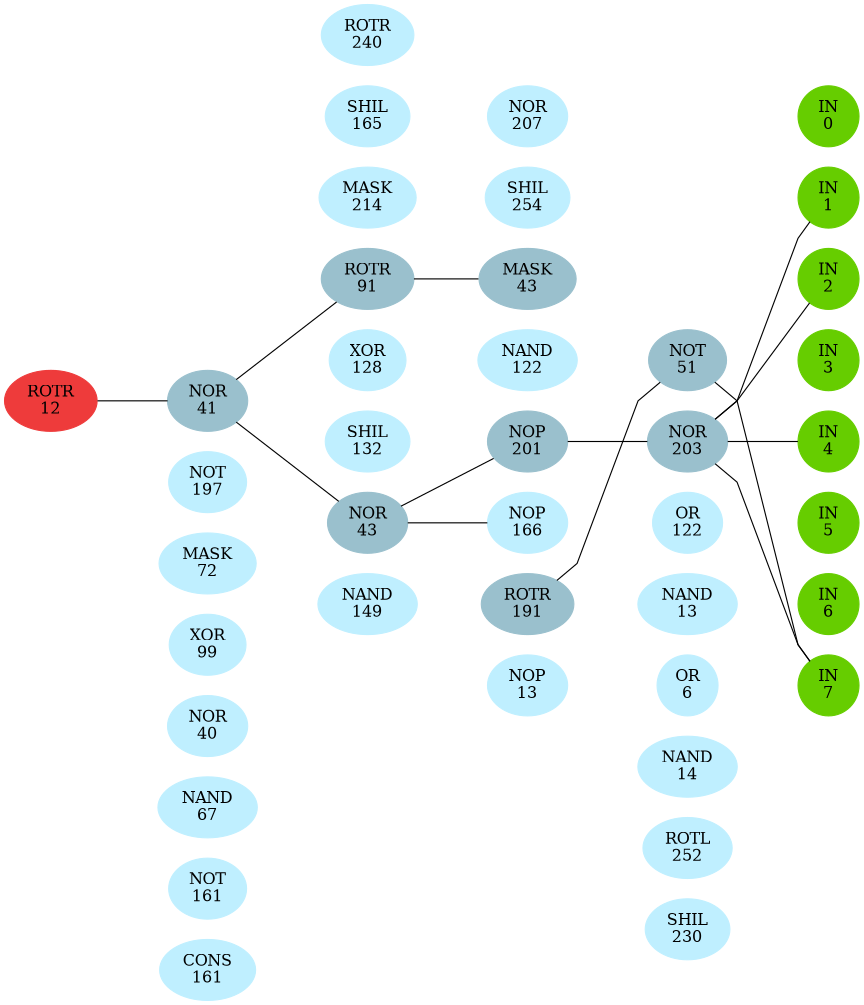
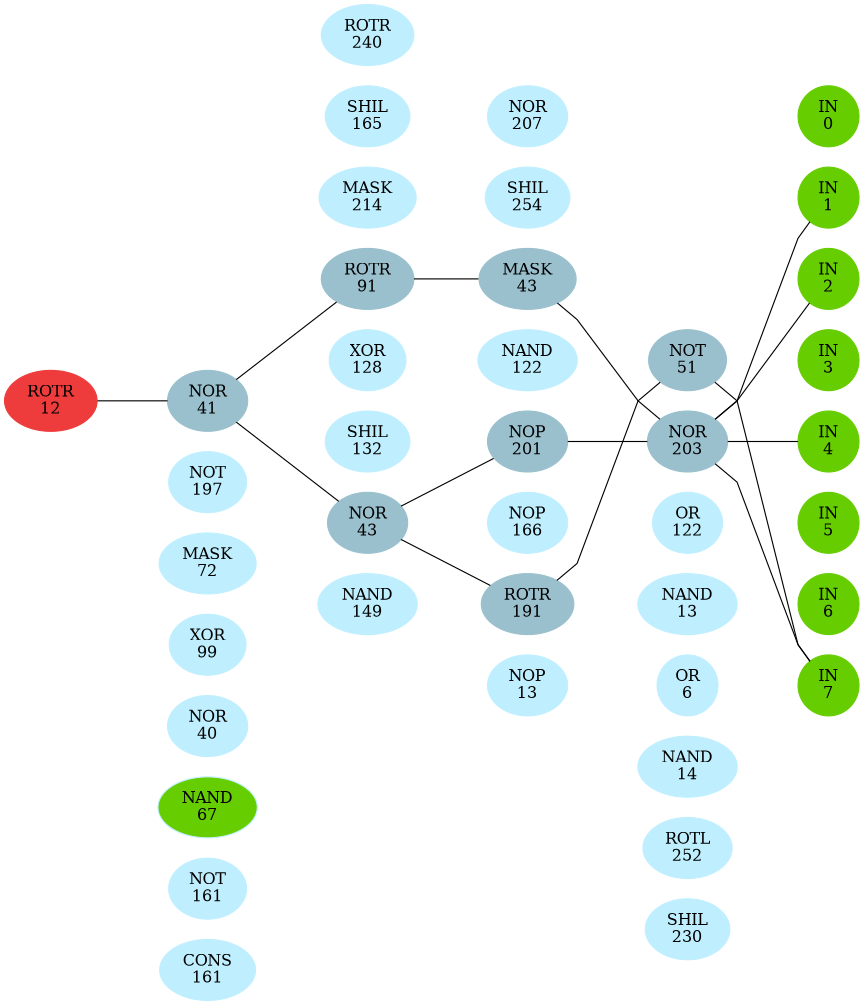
none -> (608, 361)
(448, 523) -> (446, 562)
(208, 807) -> (208, 807)
